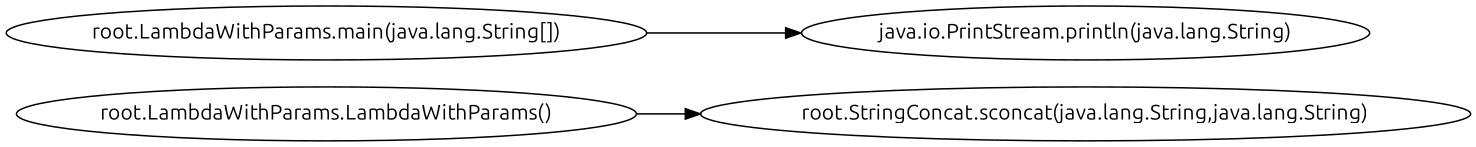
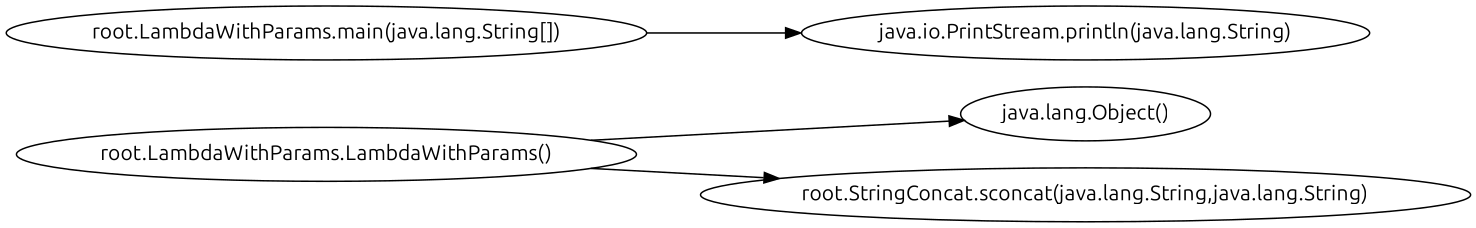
none -> (1086, 114)
